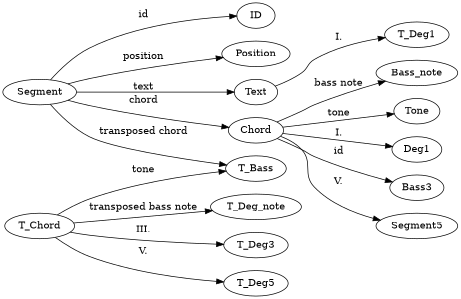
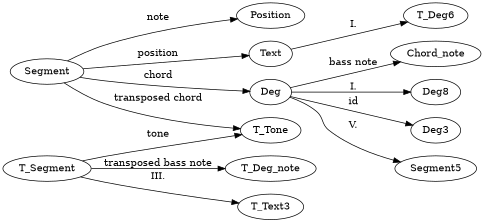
(256, 16) -> none
(417, 35) -> (436, 16)
(143, 56) -> (158, 17)
(417, 73) -> (436, 54)
(143, 87) -> (158, 53)
(417, 111) -> none
(256, 130) -> (271, 92)
(417, 149) -> (436, 92)
(256, 169) -> (271, 130)
(417, 188) -> (436, 130)
(40, 226) -> (47, 169)
(256, 245) -> (271, 207)
(256, 283) -> none
